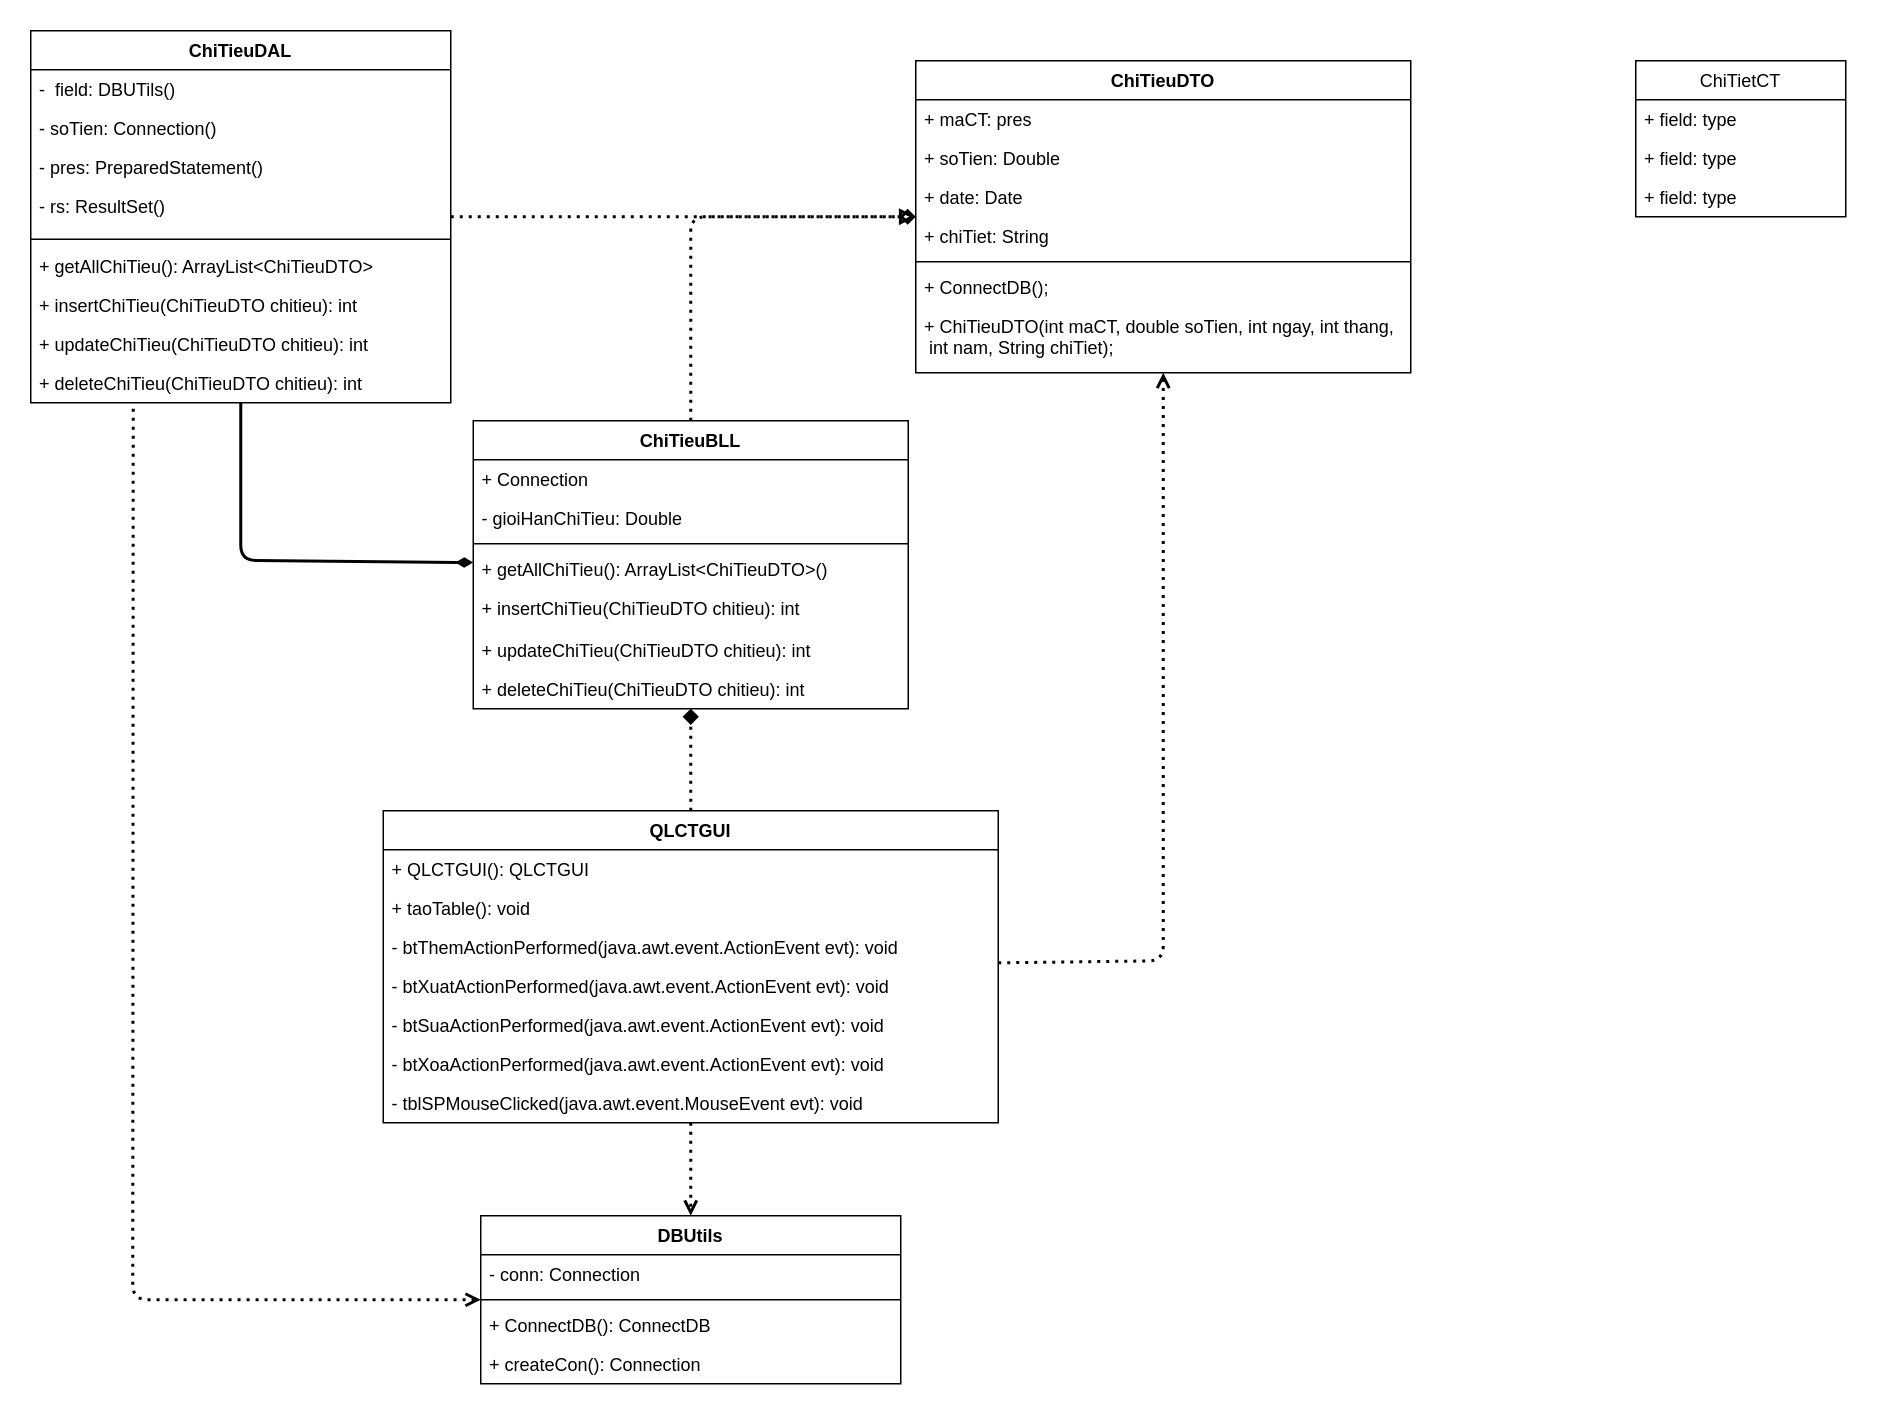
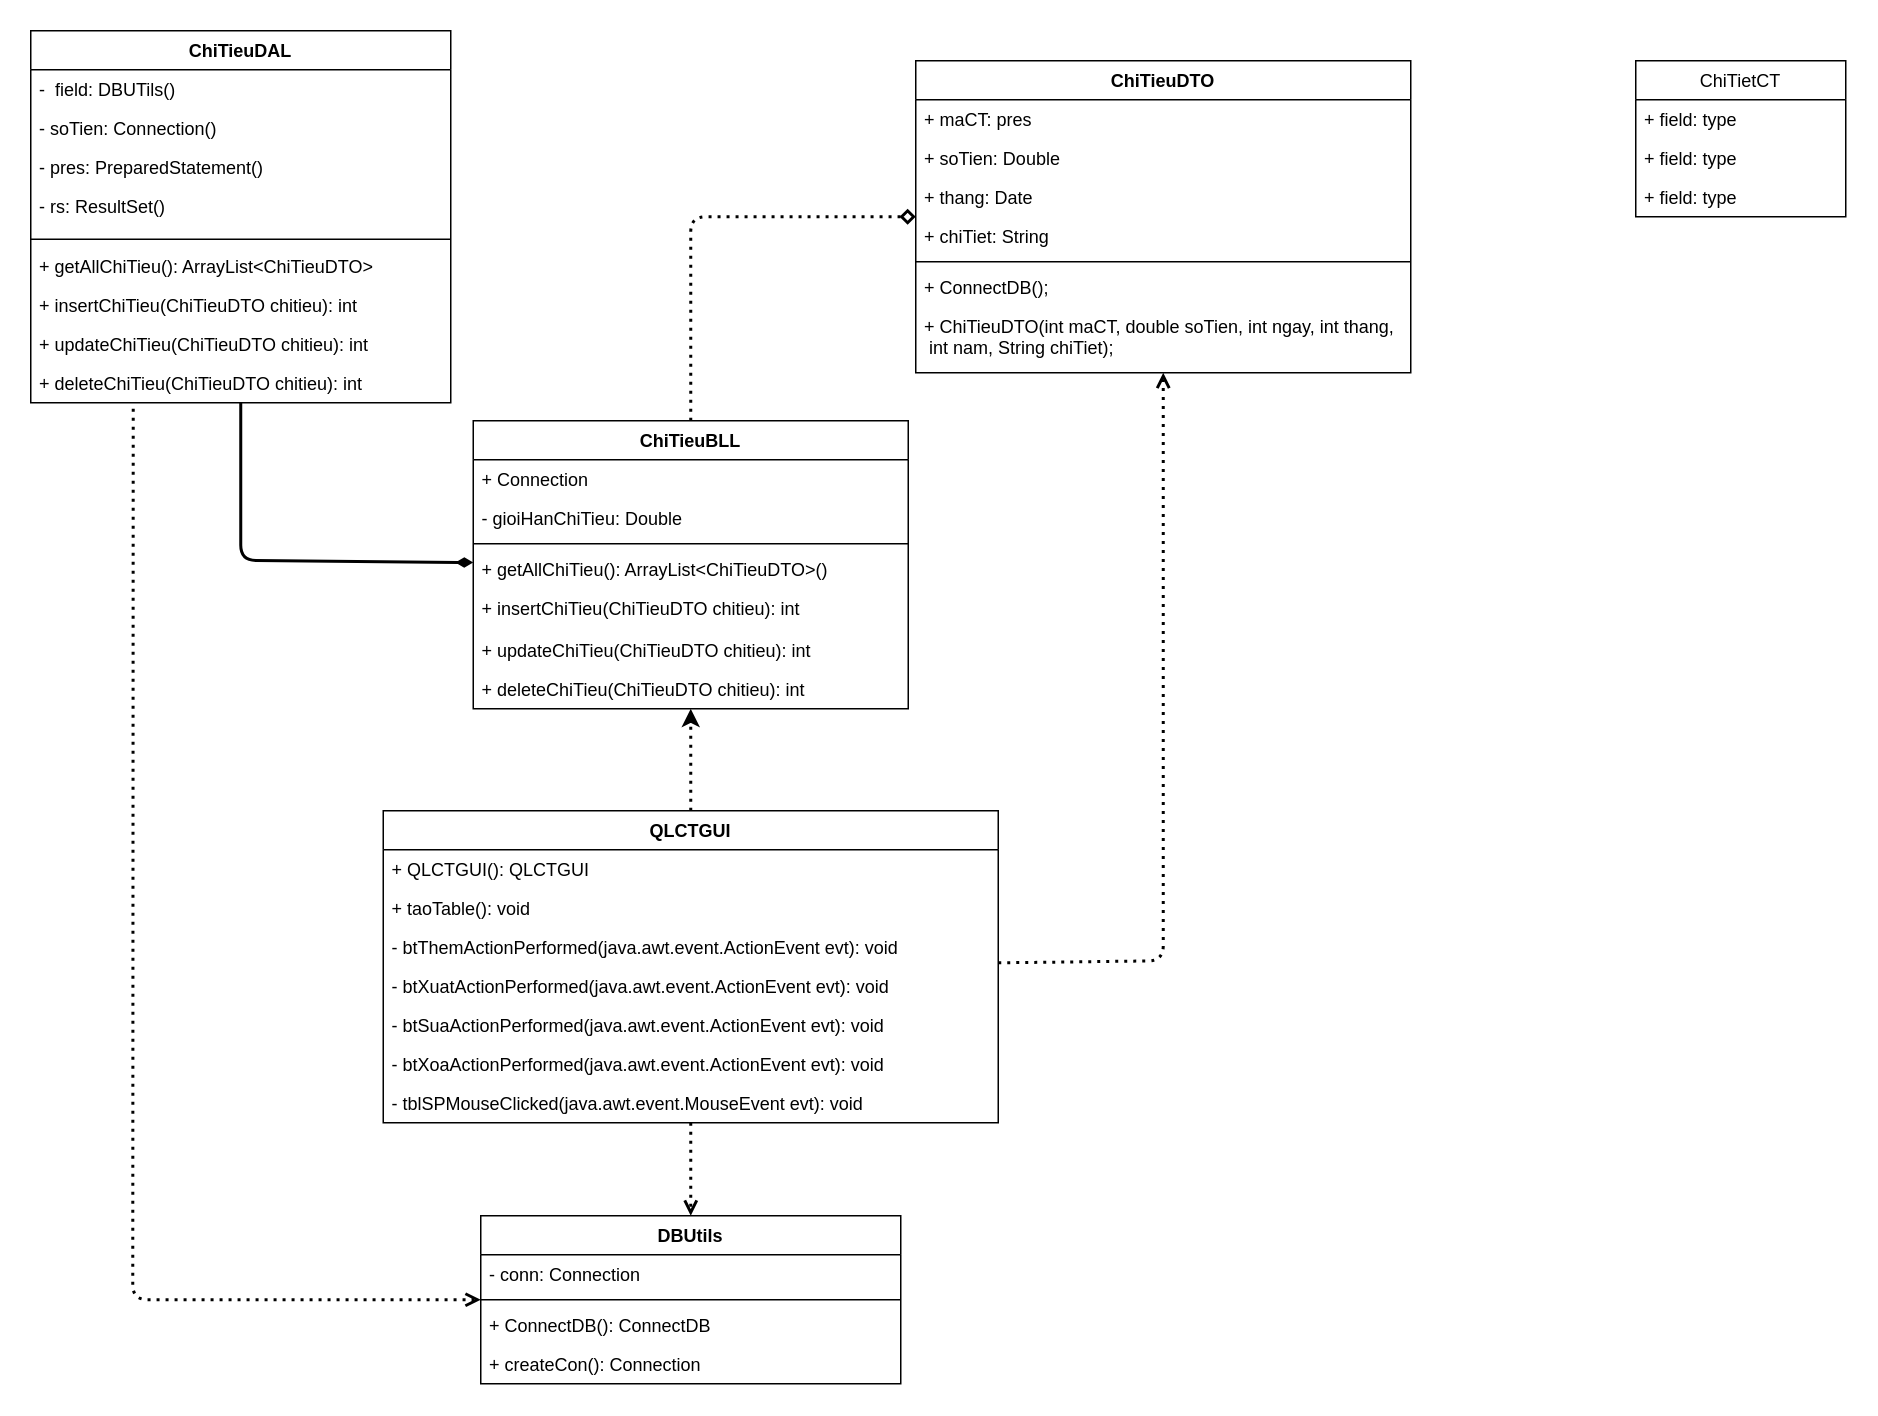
(977, 198) -> (983, 198)
(572, 217) -> none
(691, 725) -> (691, 724)
